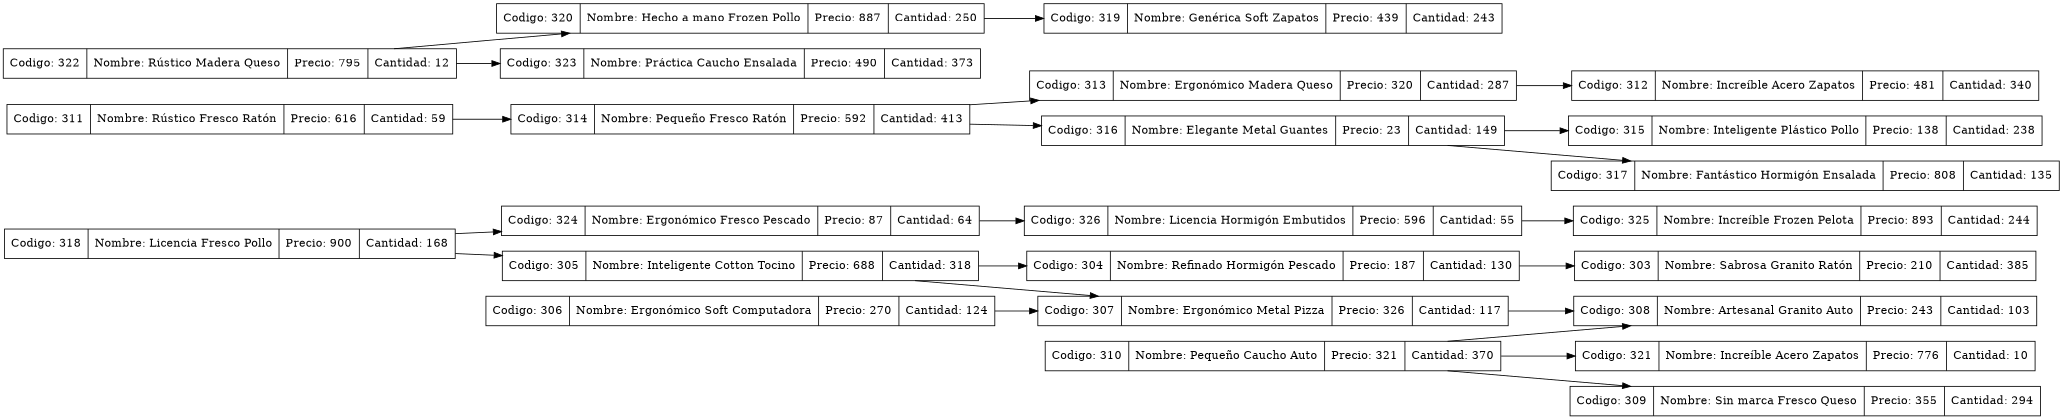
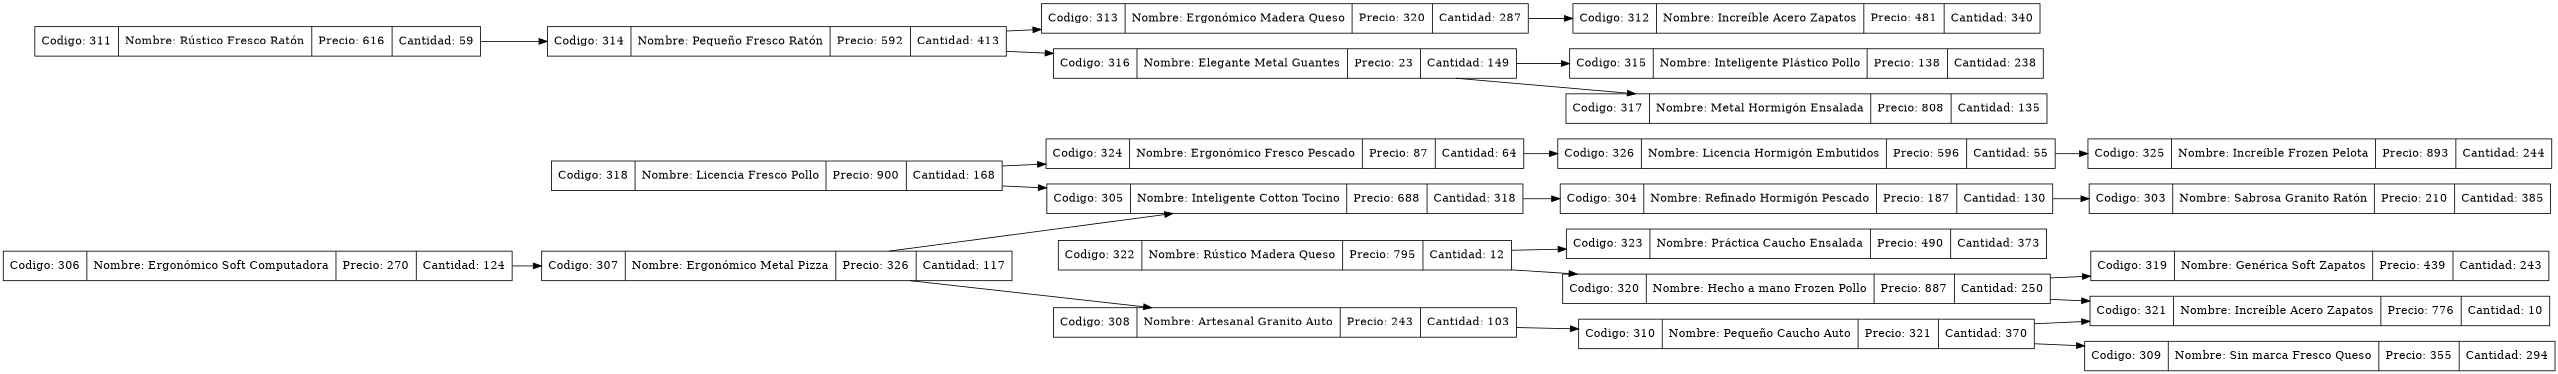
(1759, 175) -> (1760, 108)
(1003, 288) -> (1027, 233)
none -> (2066, 300)
(1535, 334) -> (1543, 328)
